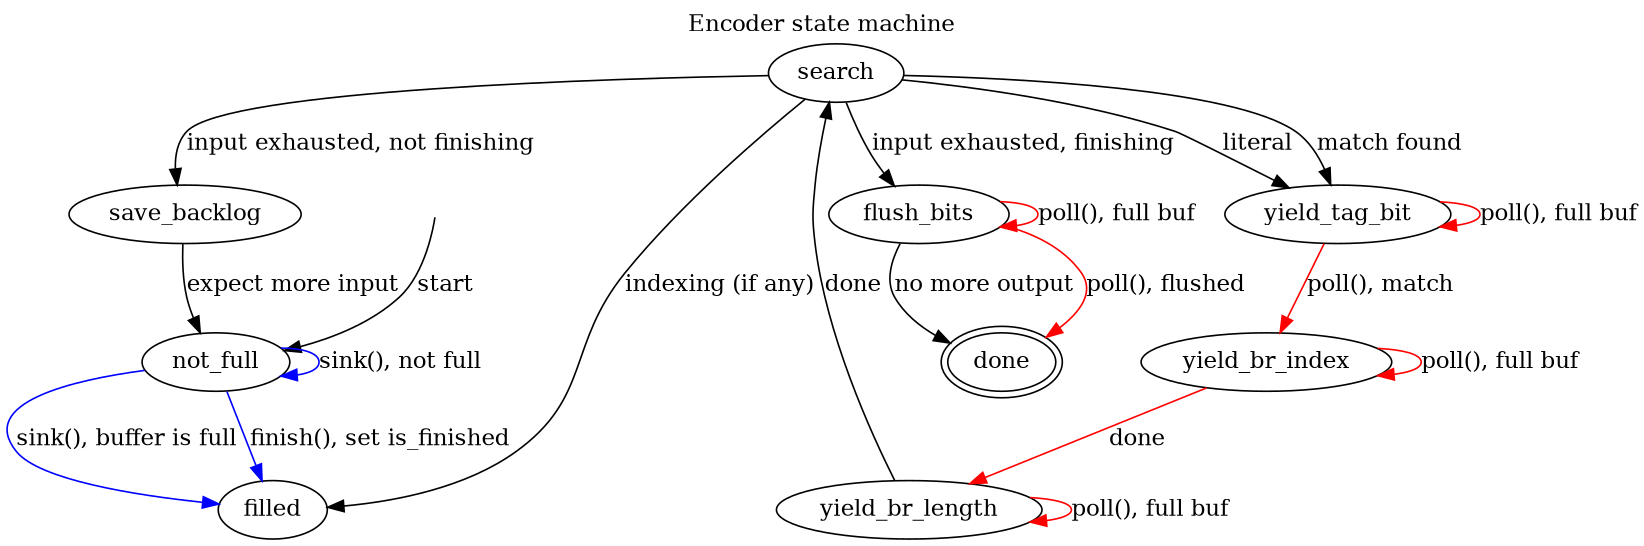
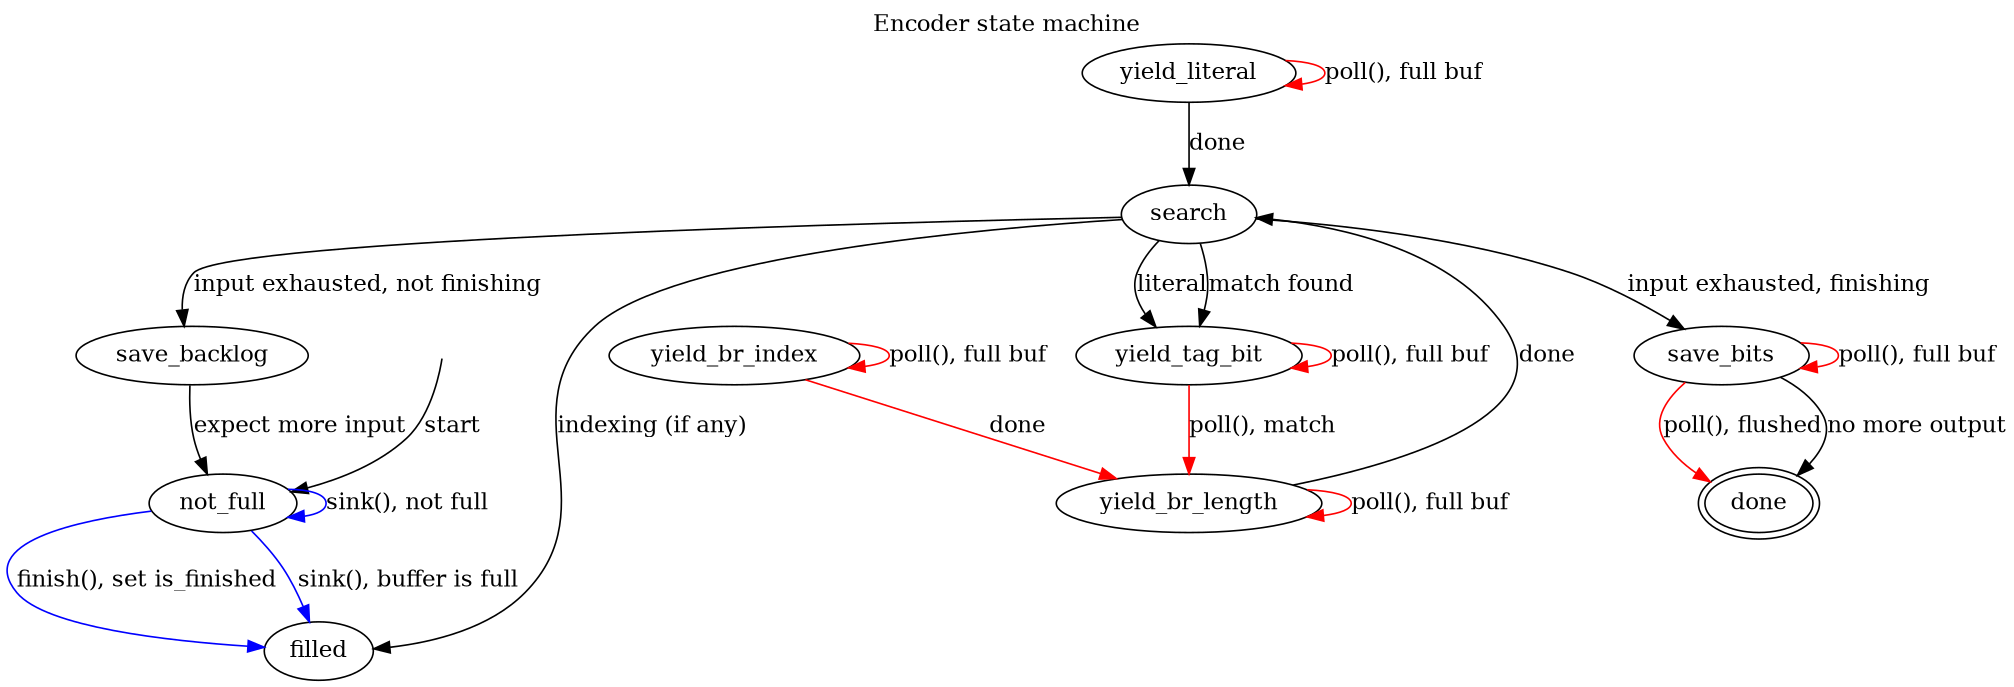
none -> (1189, 73)
(919, 214) -> (1722, 356)
(1306, 281) -> (1189, 421)
